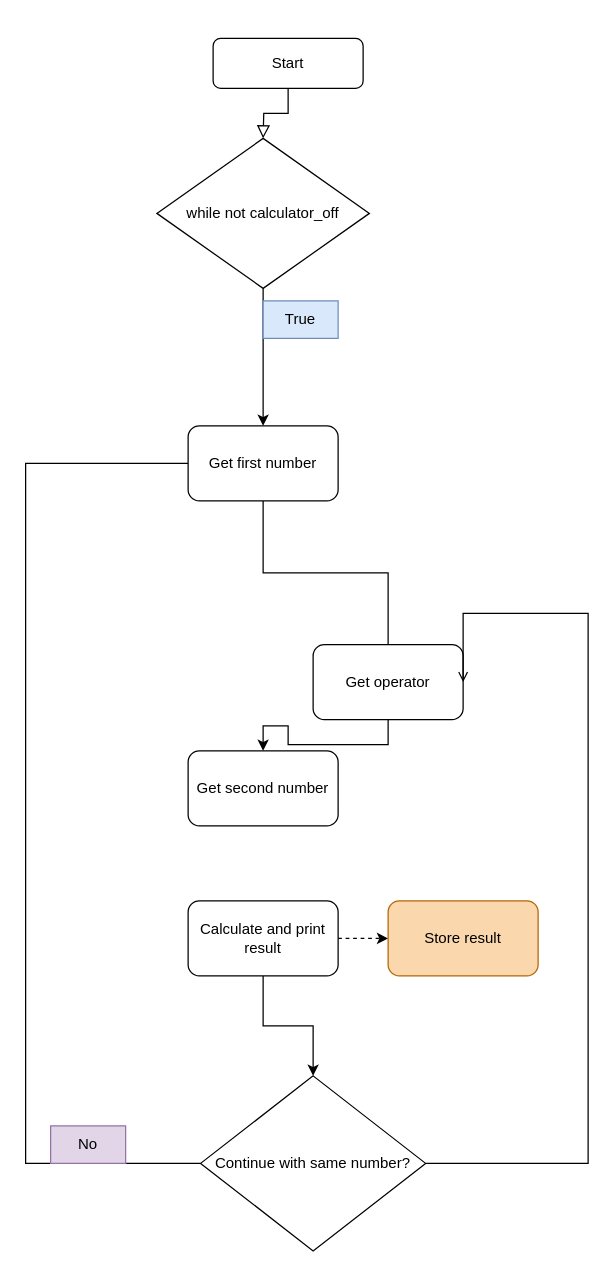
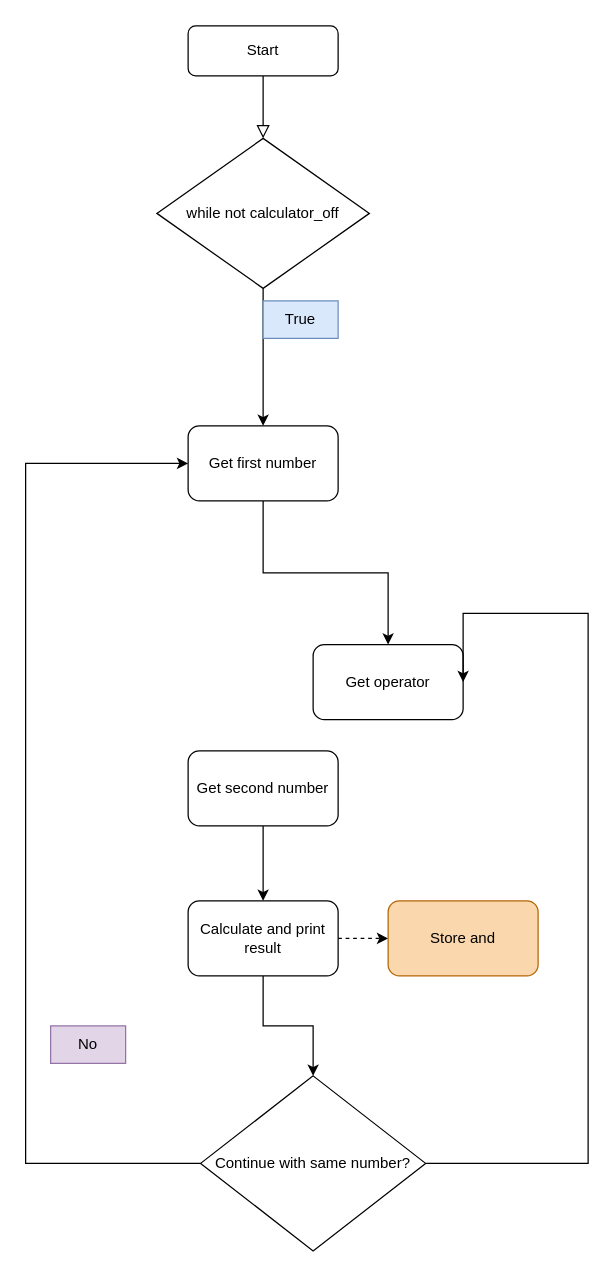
(288, 63) -> (263, 51)
(181, 463) -> (178, 463)
(388, 638) -> (388, 634)
(463, 674) -> (463, 672)
(321, 744) -> none
none -> (263, 859)
(463, 938) -> (463, 938)
(88, 1144) -> (88, 1044)
